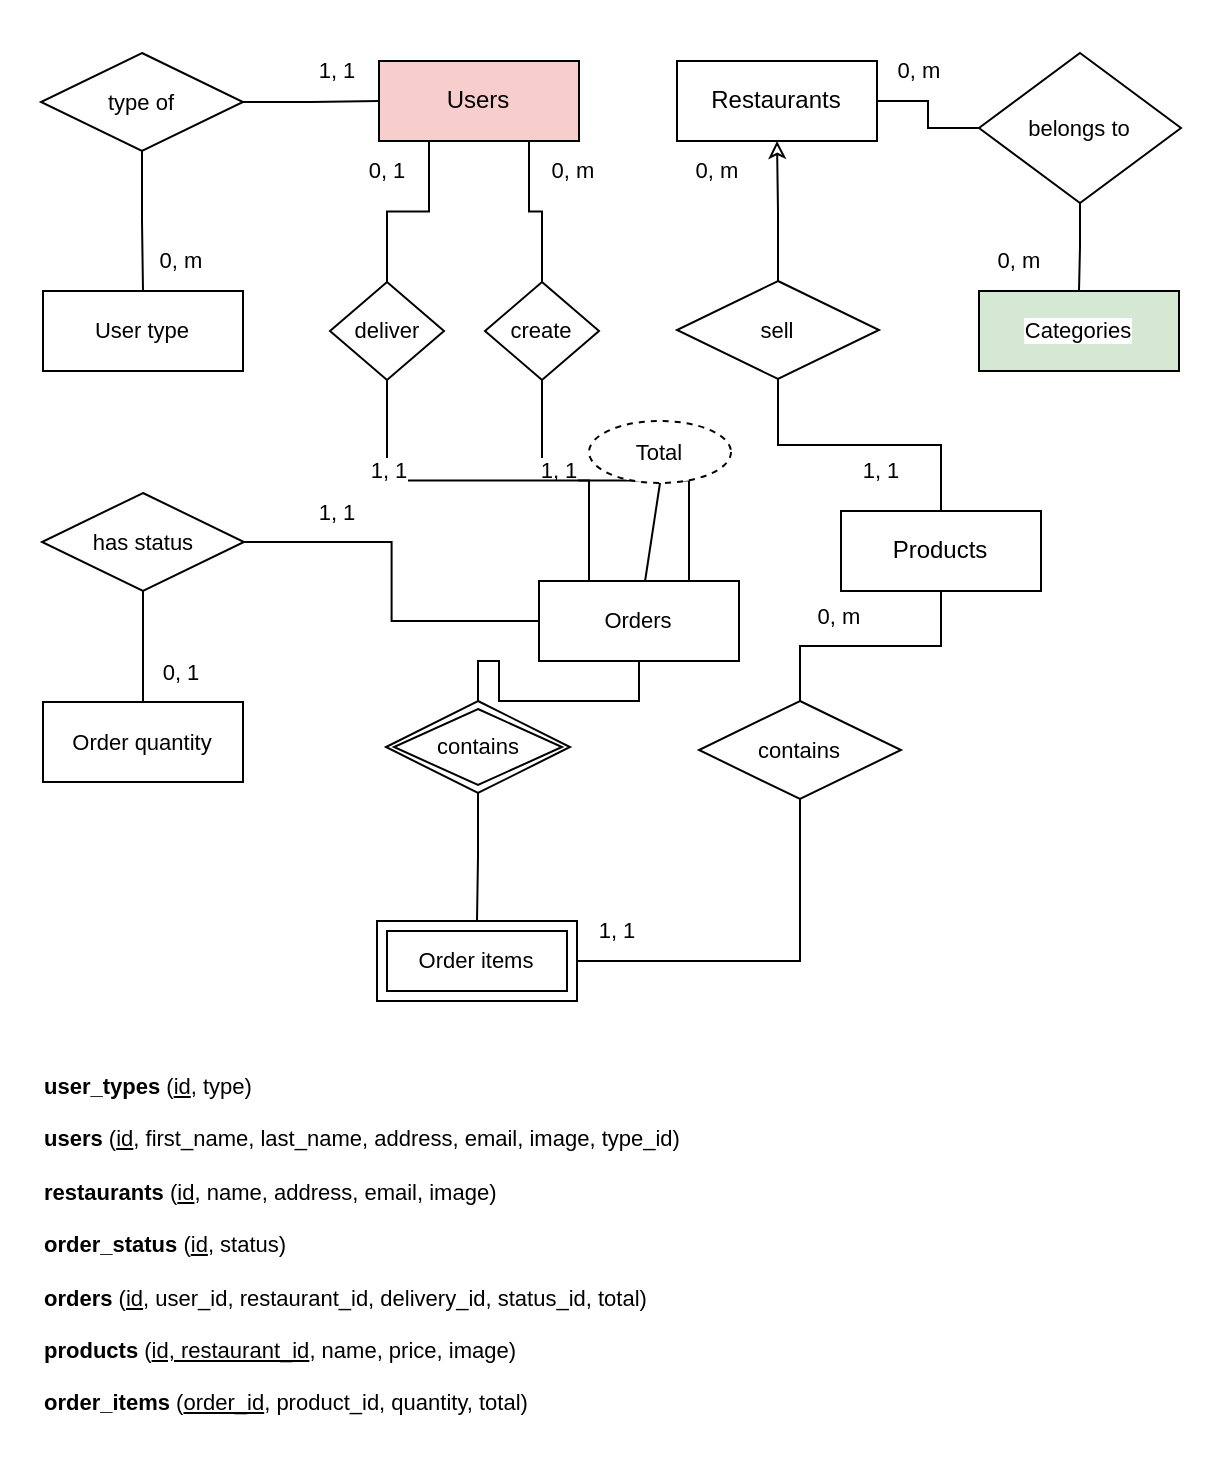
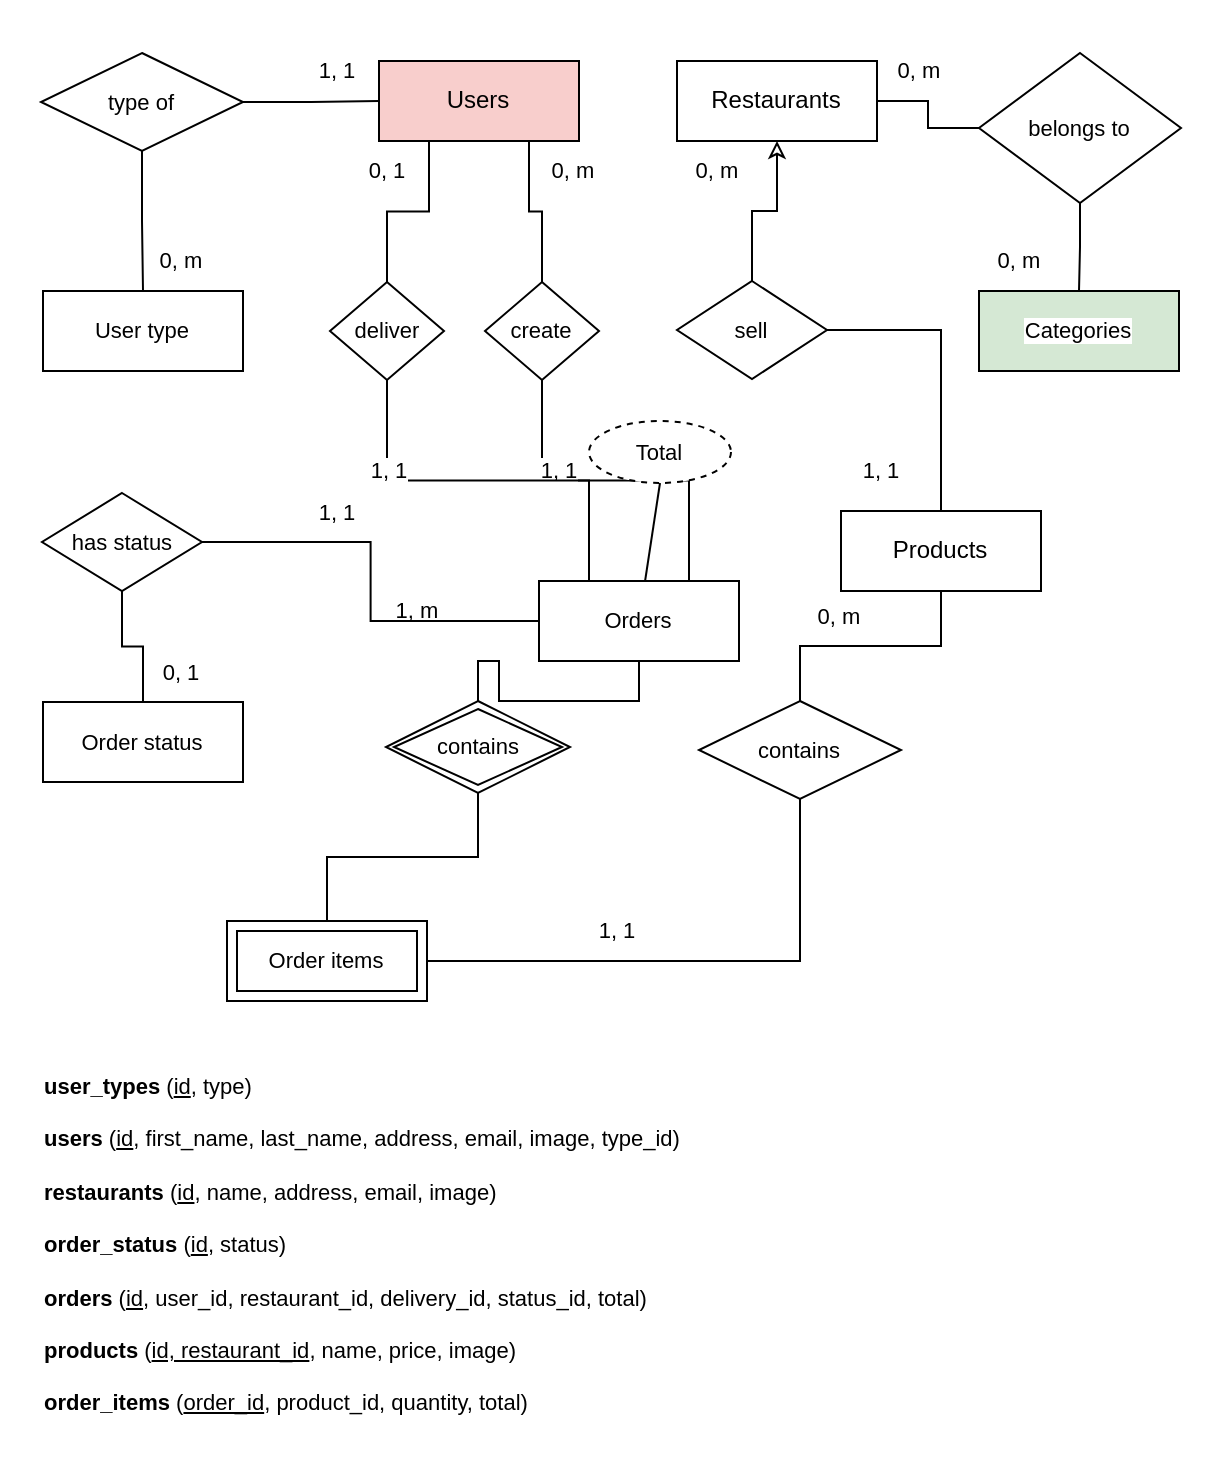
(778, 330) -> (752, 330)
(143, 542) -> (122, 542)
none -> (417, 611)
(143, 743) -> (143, 743)
(477, 961) -> (327, 961)
